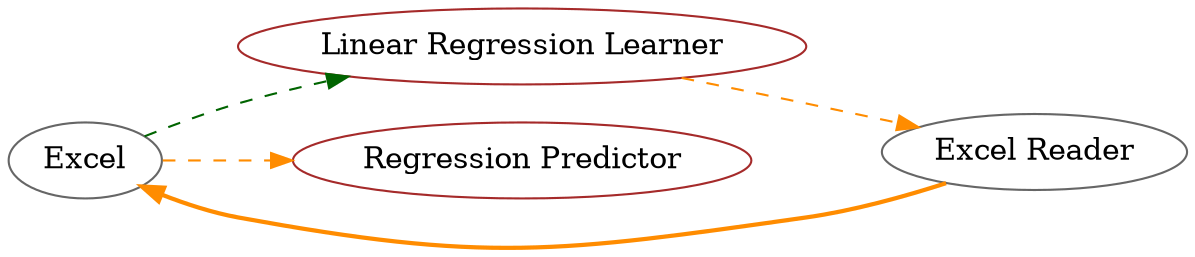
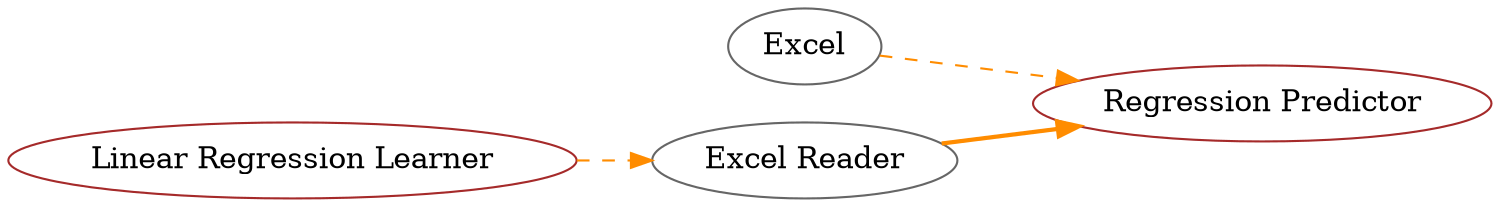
(235, 104) -> none
(554, 246) -> (1000, 136)
